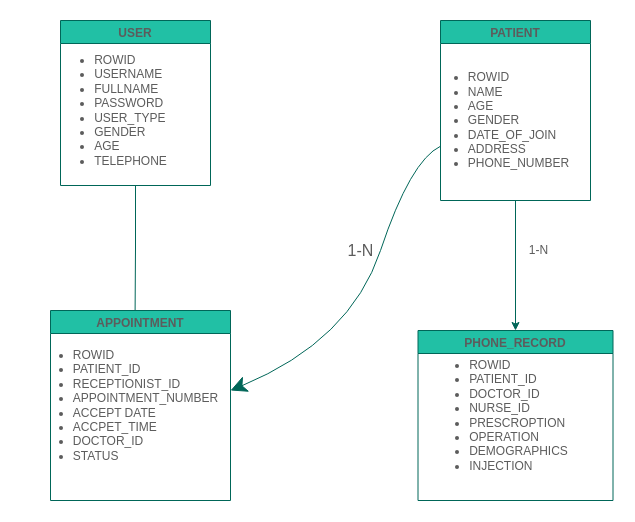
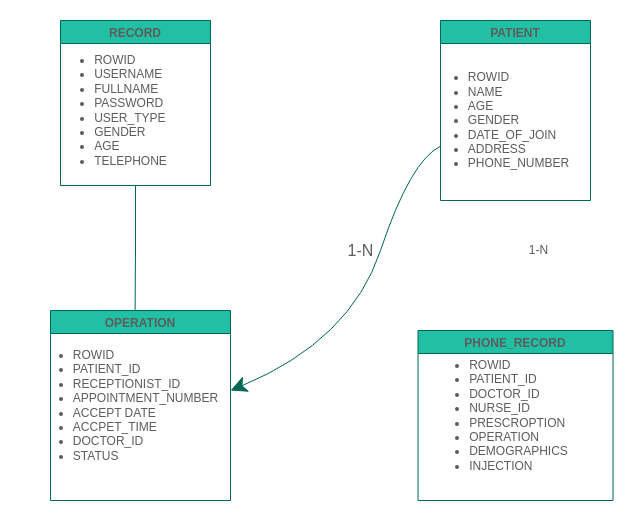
(135, 33) -> (135, 33)
(516, 263) -> none
(140, 323) -> (140, 323)
